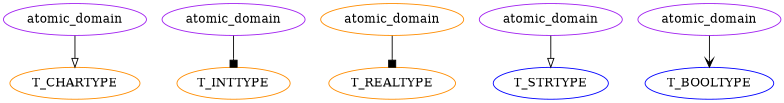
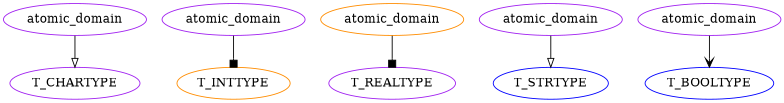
(75, 83) -> (75, 83)
(392, 83) -> (392, 83)
